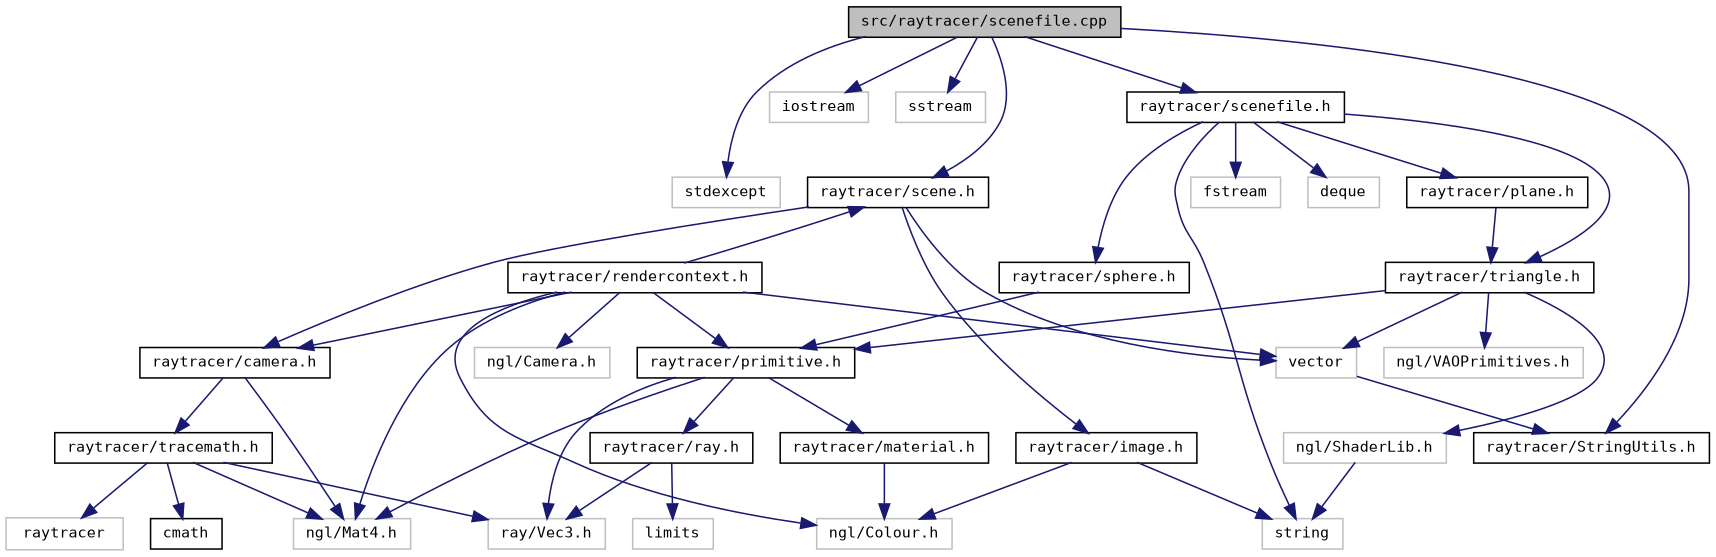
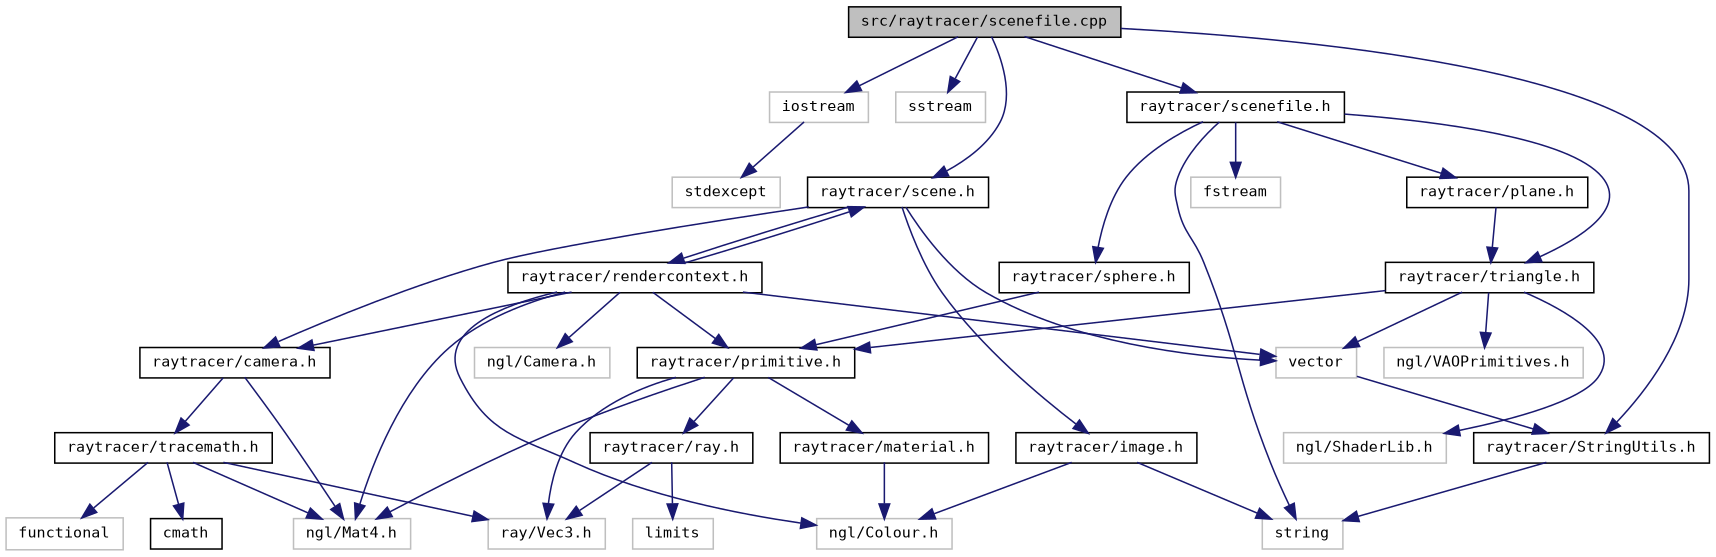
(775, 77) -> (779, 144)
(1344, 192) -> none
none -> (766, 232)
(1338, 485) -> (1452, 489)
(65, 534) -> (65, 534)
